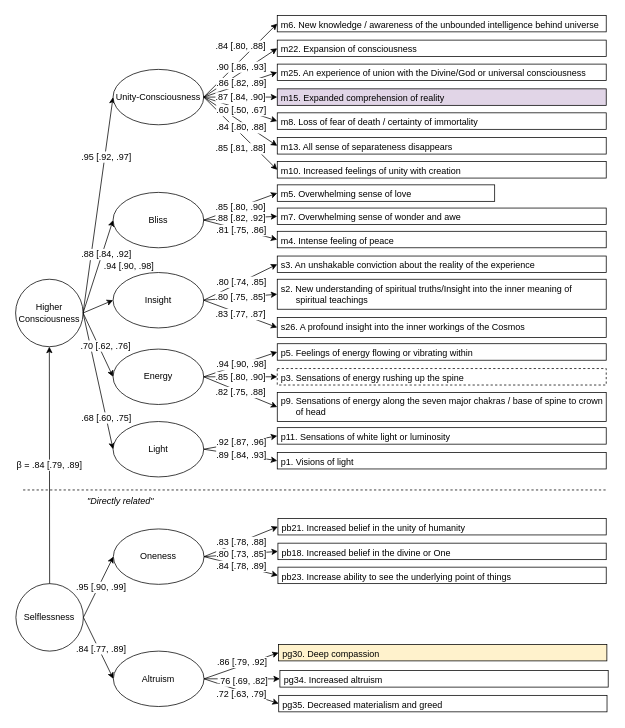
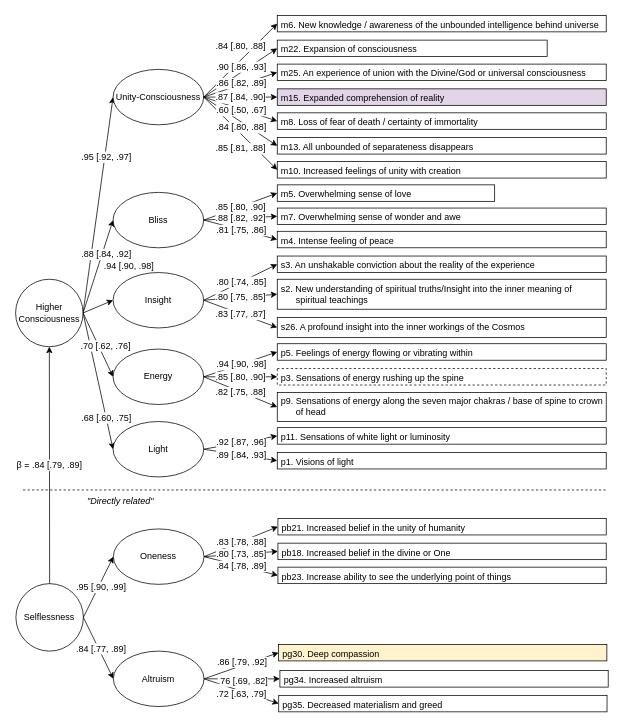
(442, 48) -> (412, 48)
(374, 147) -> (384, 147)
